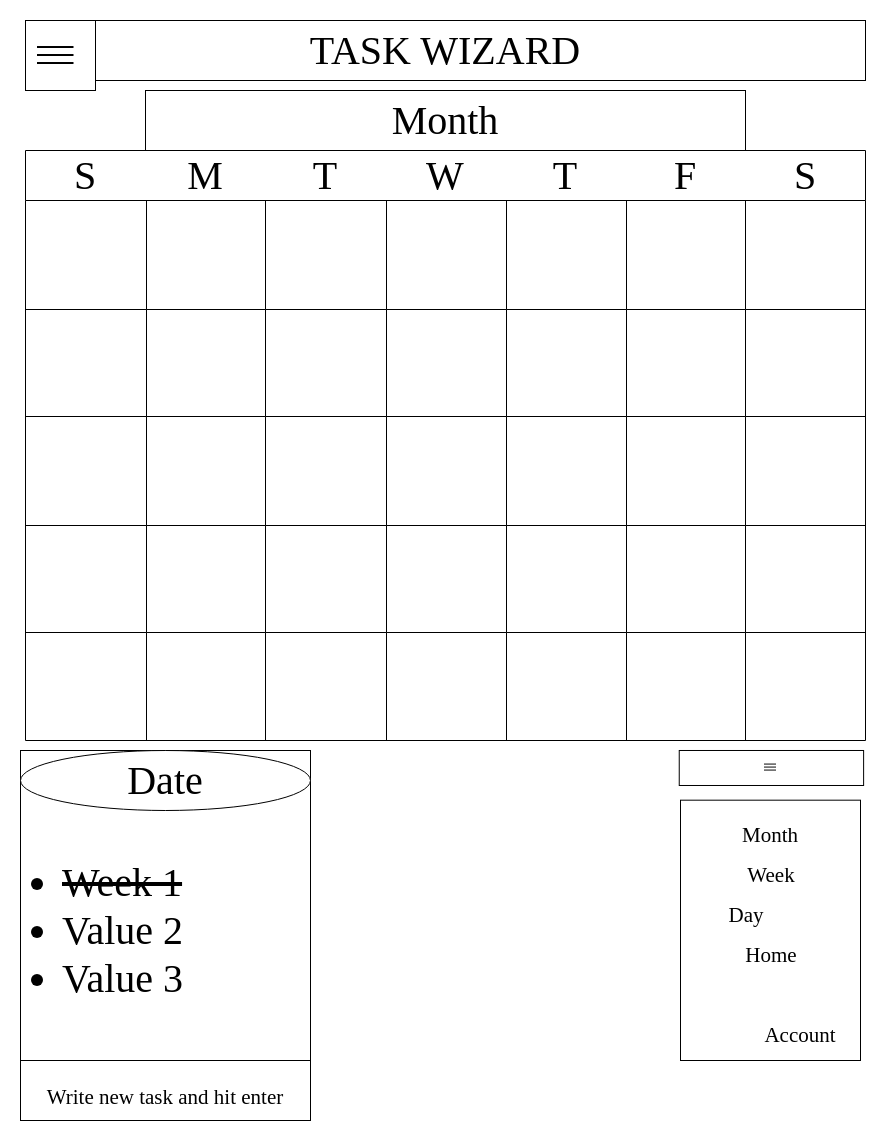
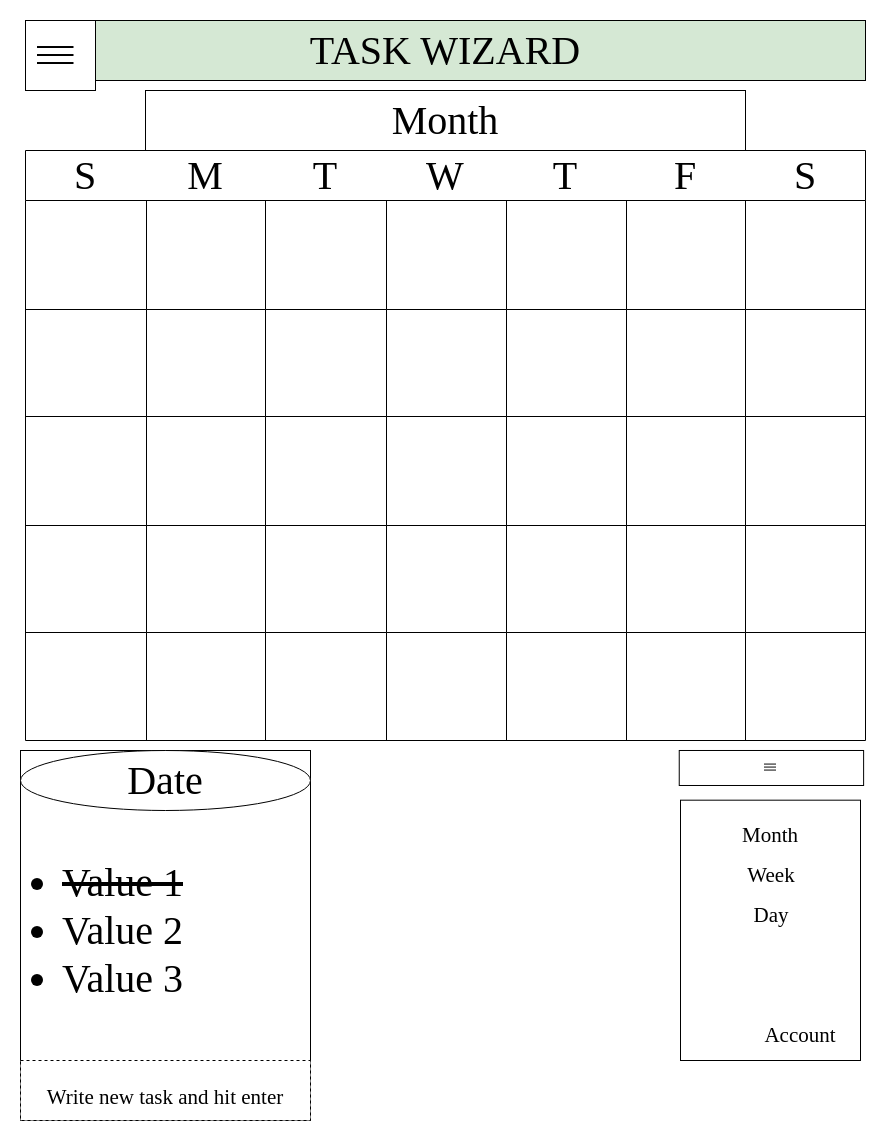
(446, 51) -> (446, 51)
(746, 916) -> (771, 916)
(91, 931) -> (91, 931)
(771, 956) -> none
(166, 1091) -> (166, 1091)
